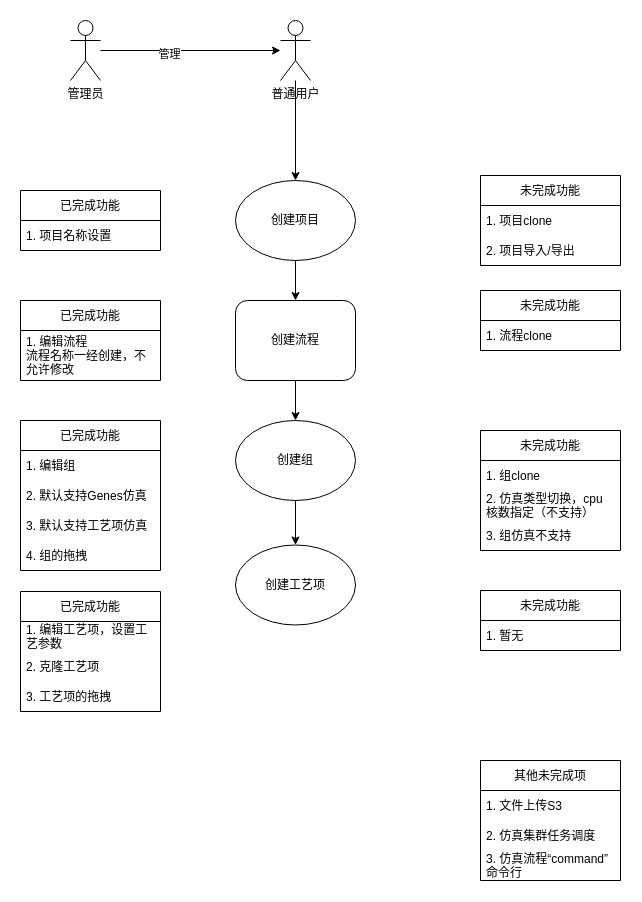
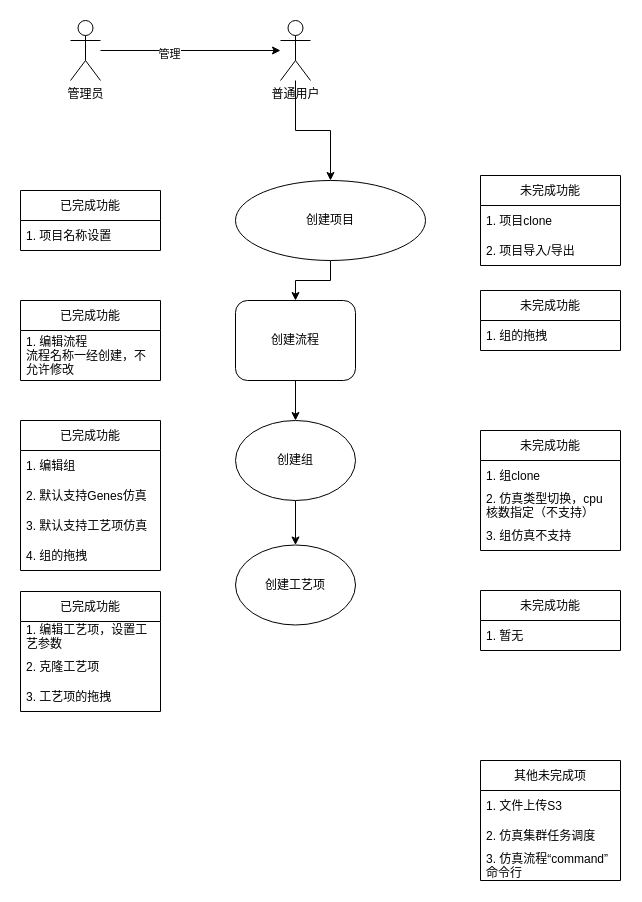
(296, 221) -> (331, 221)
(520, 336) -> (517, 336)
